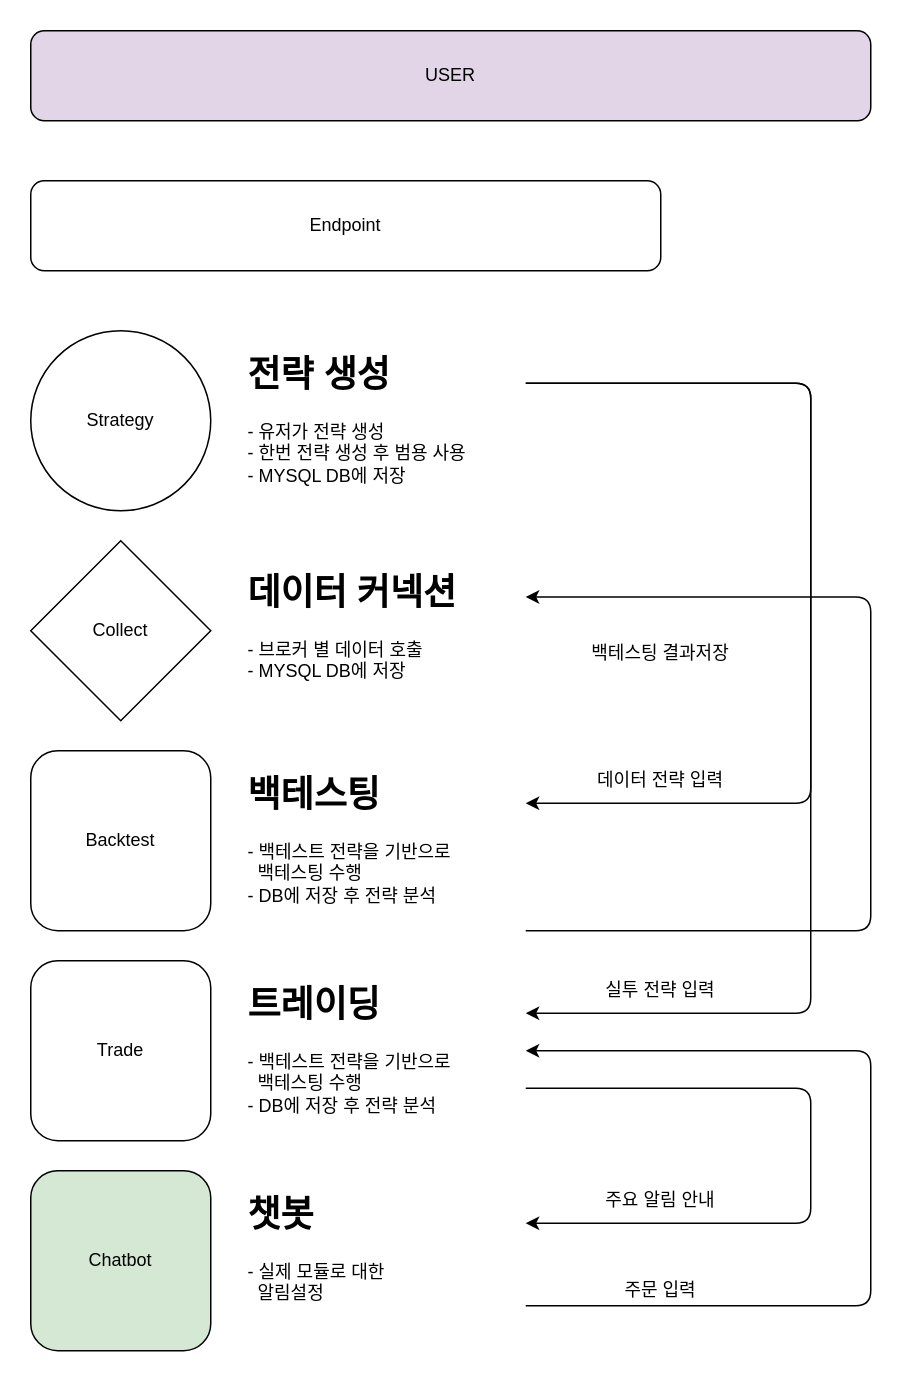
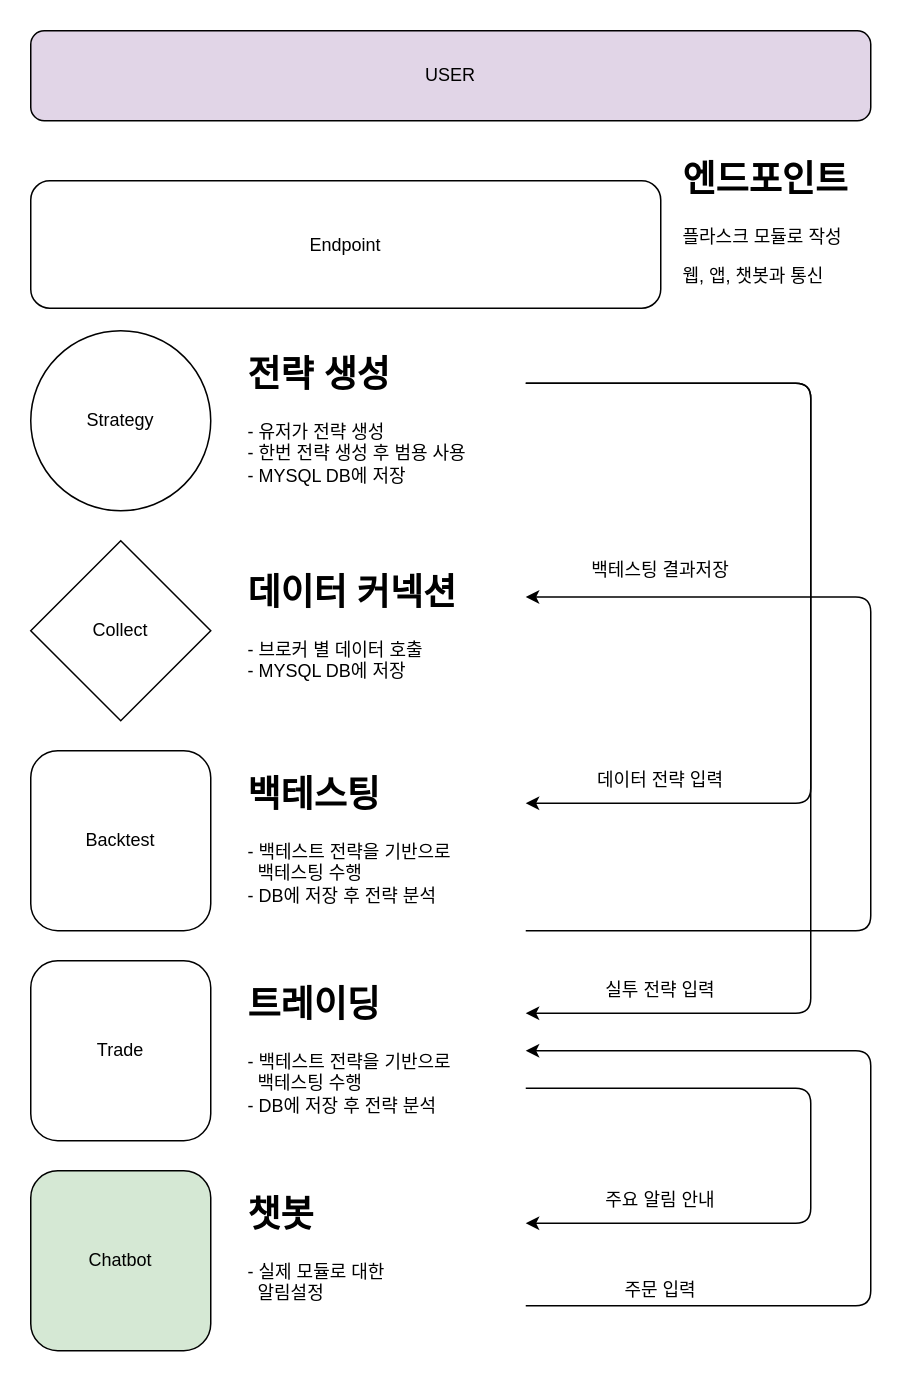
(346, 226) -> (346, 245)
none -> (773, 226)
(661, 653) -> (661, 571)
